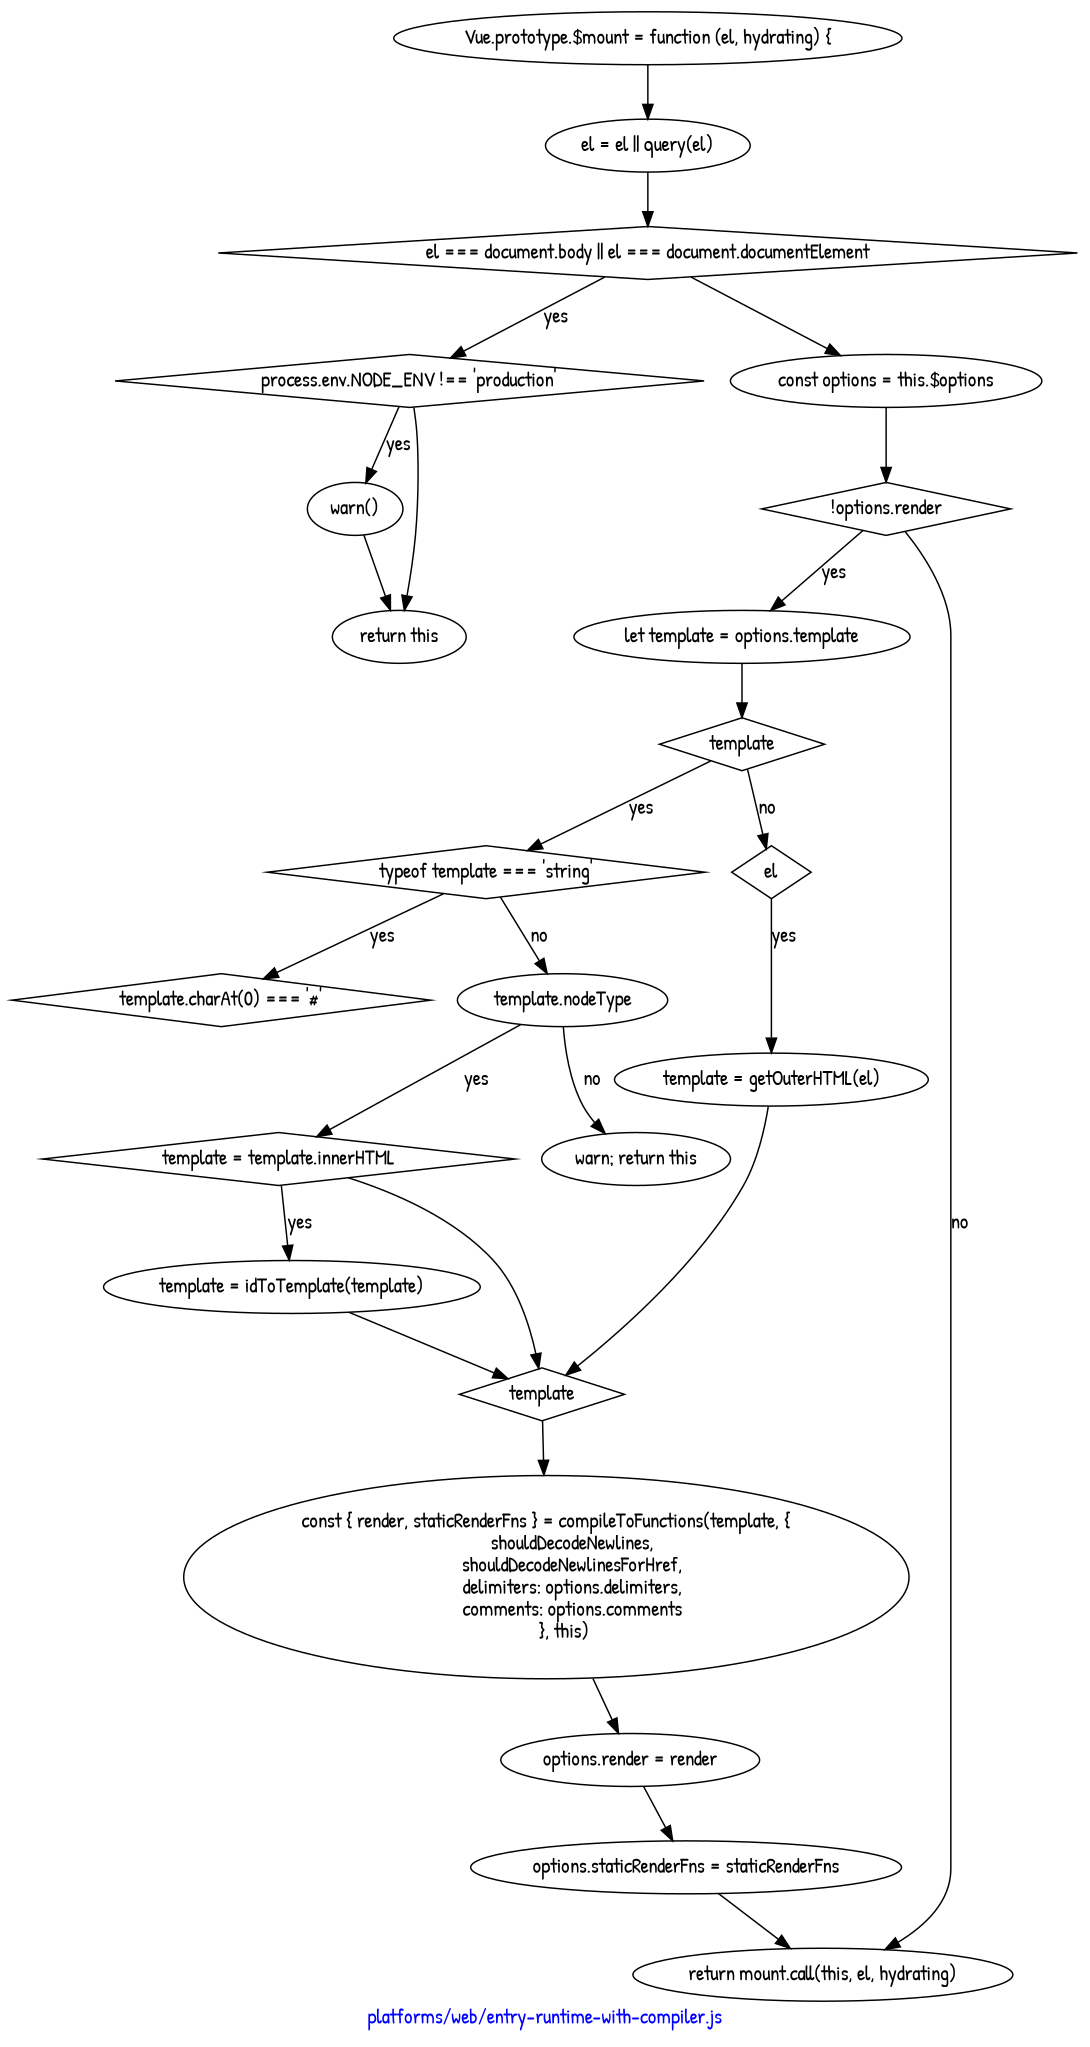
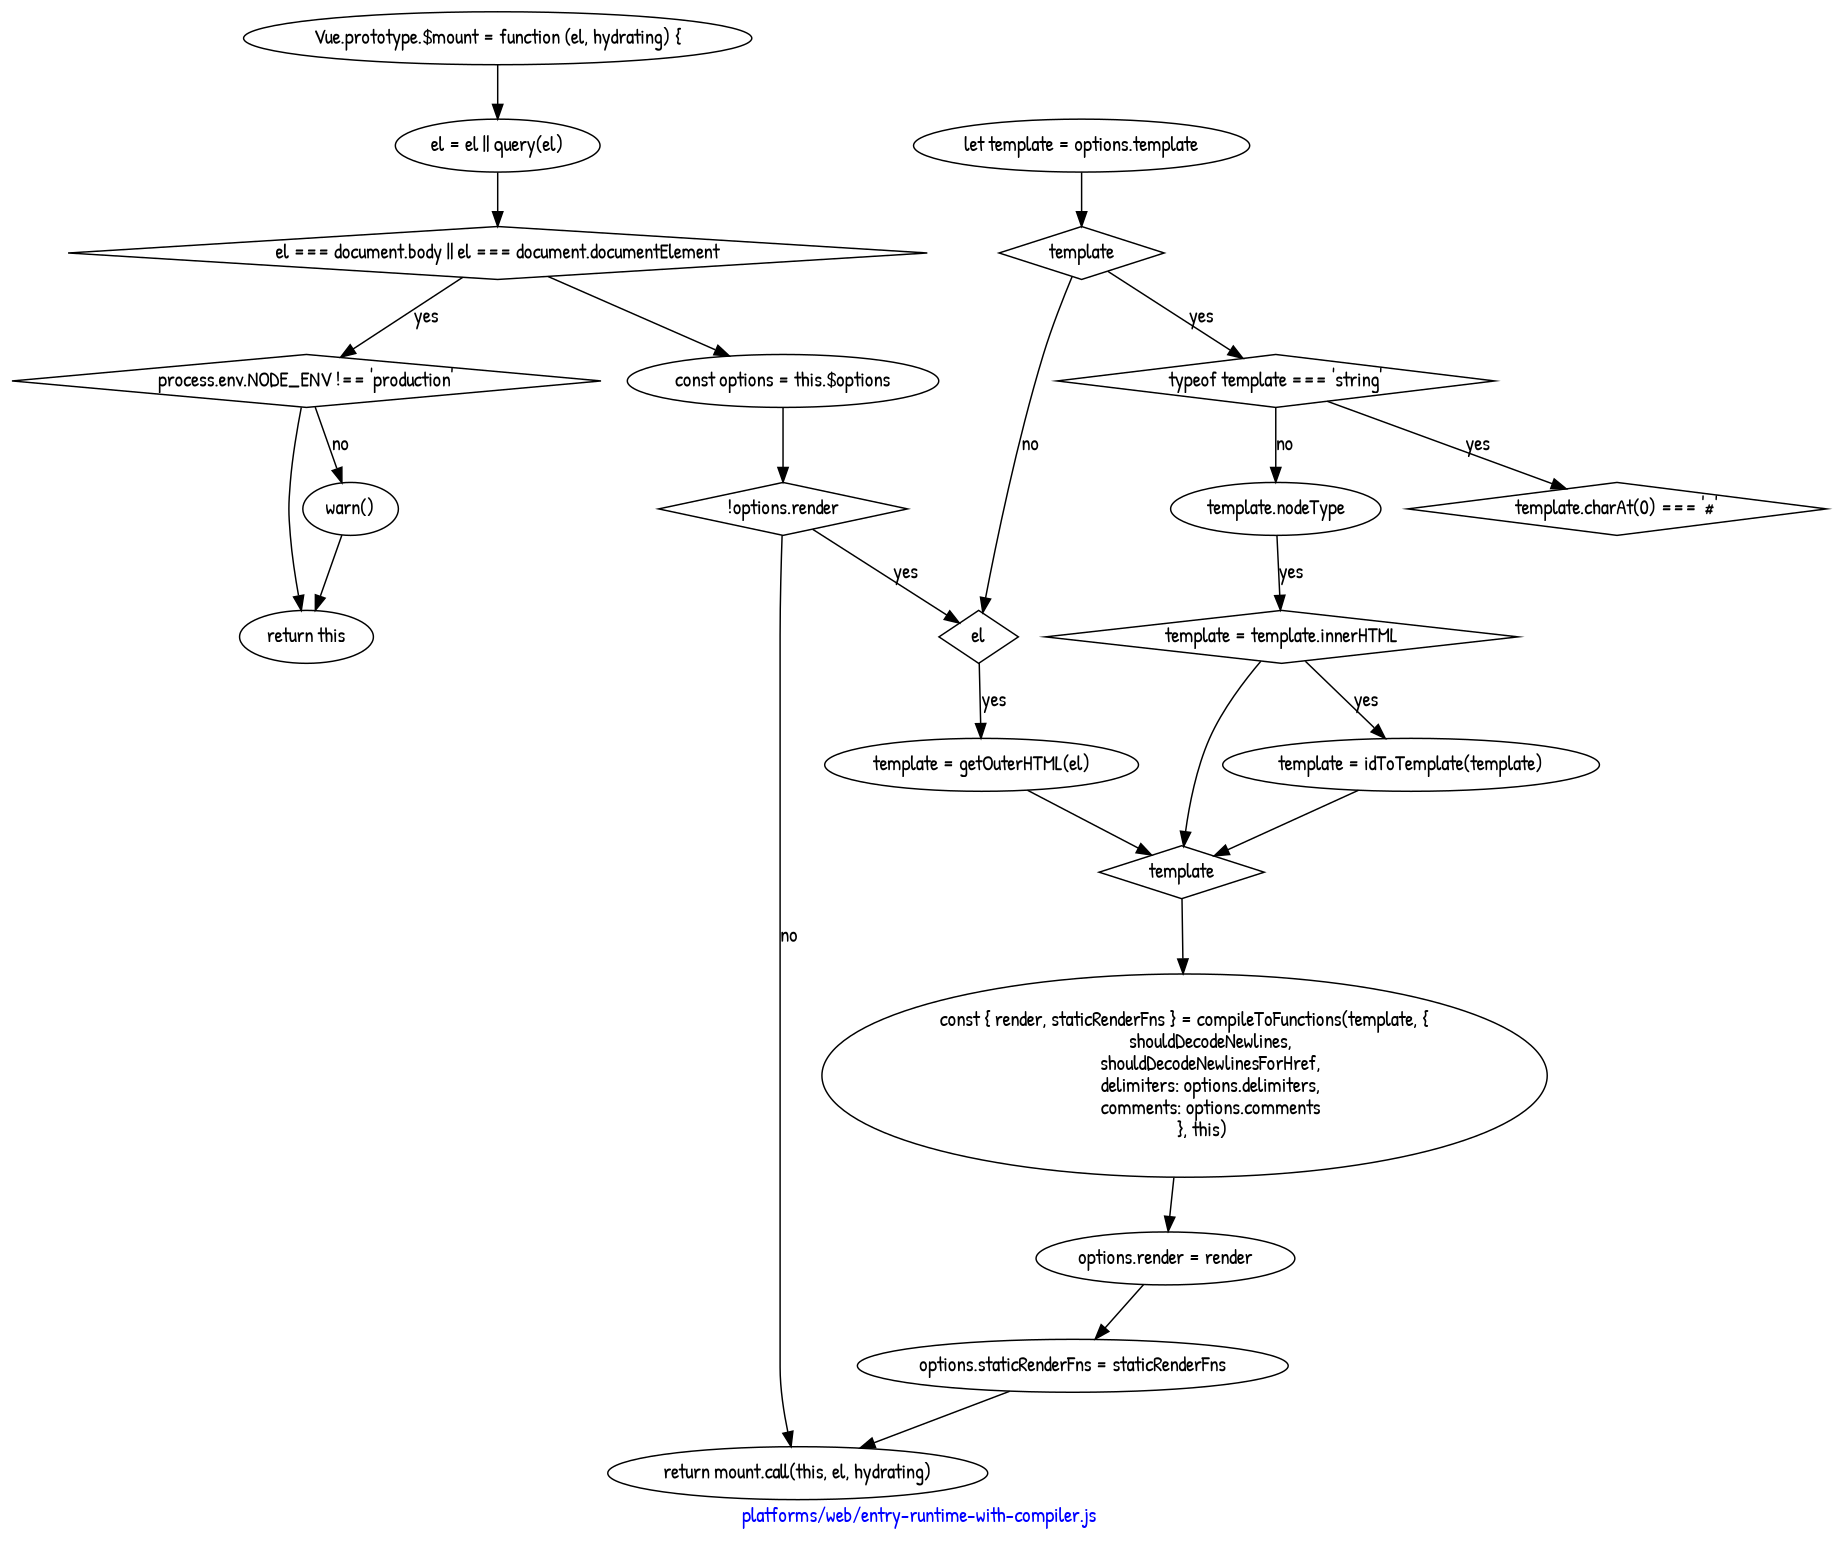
(399, 445) -> (341, 445)
(822, 566) -> (880, 572)
(636, 1159) -> none
